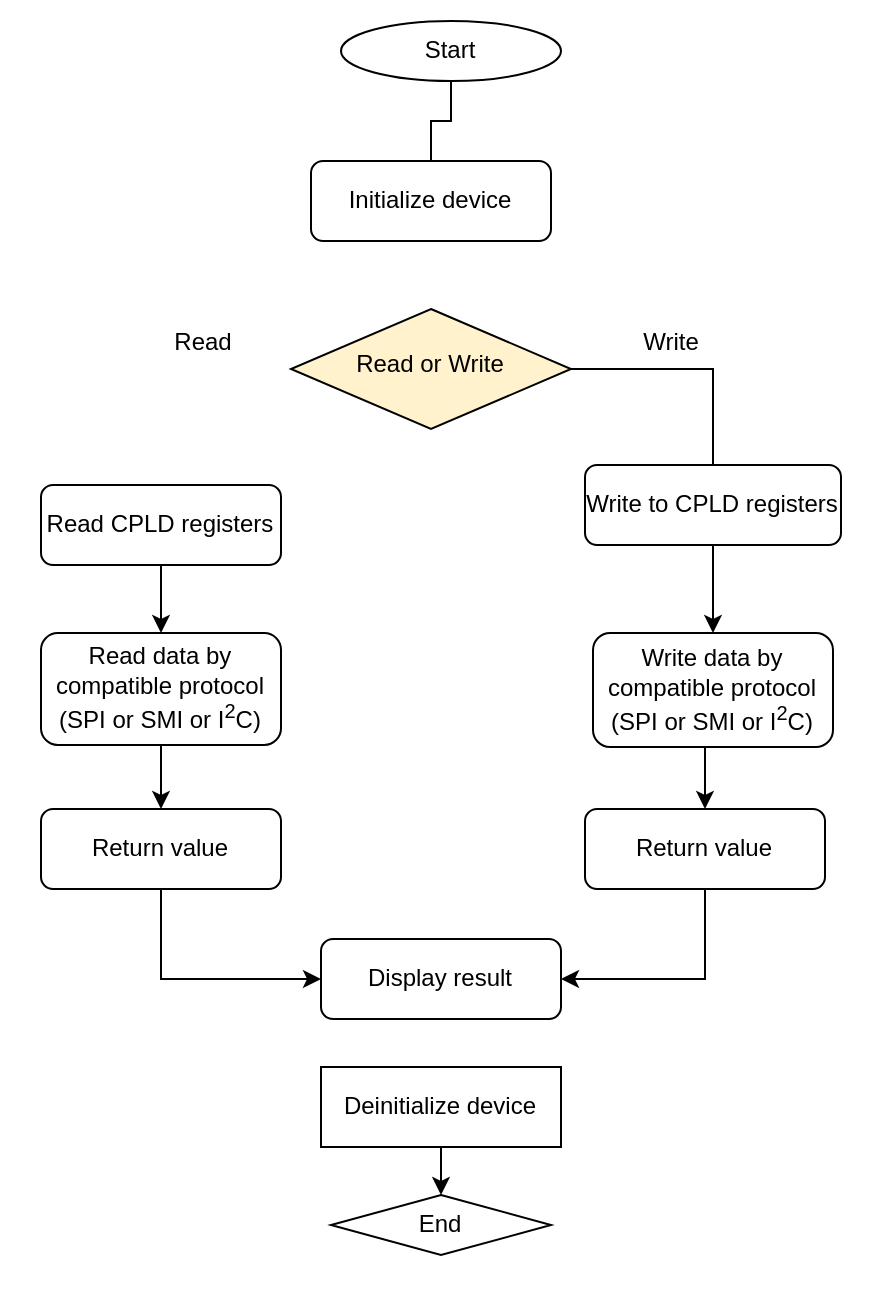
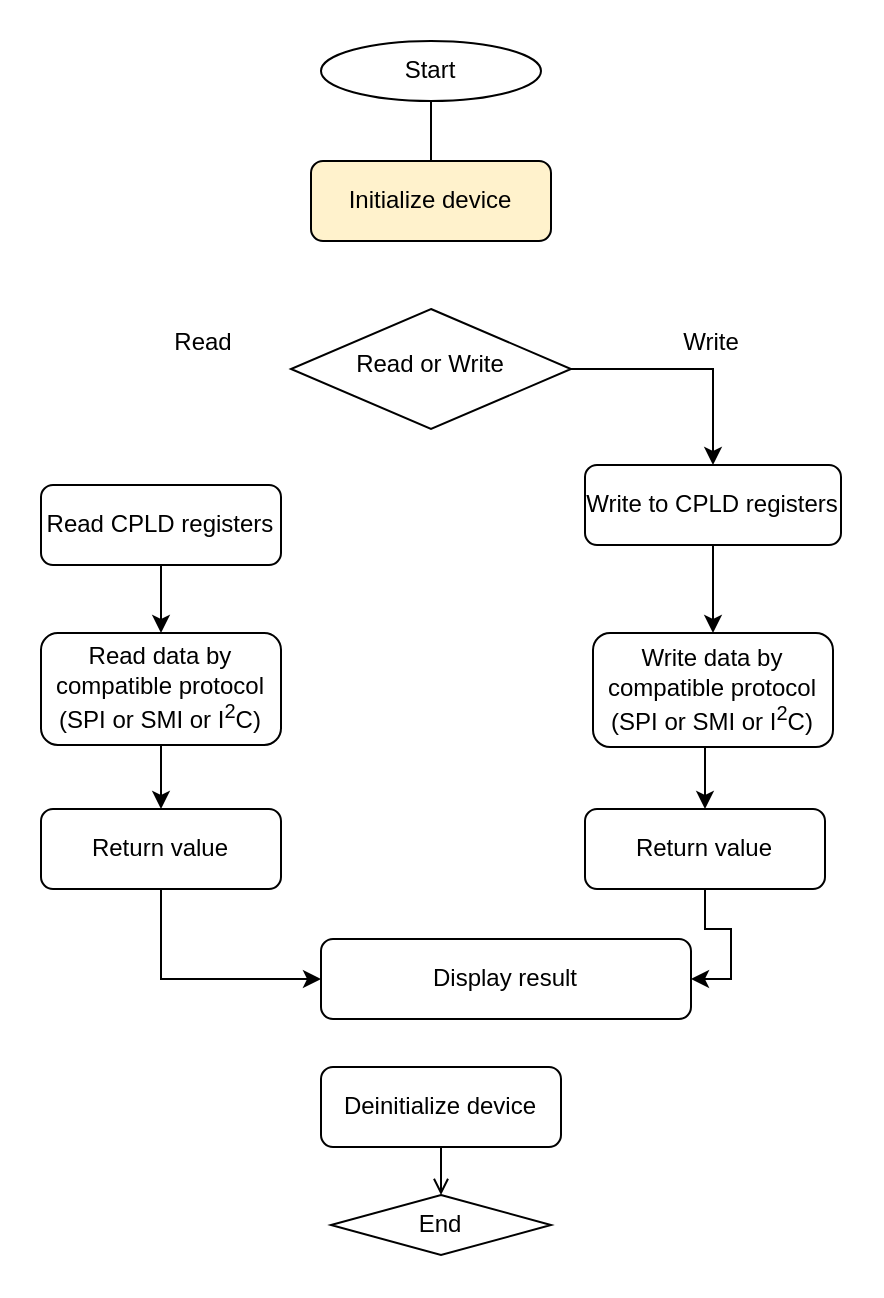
(451, 51) -> (431, 71)
(431, 201) -> (431, 201)
(671, 343) -> (711, 343)
(431, 369) -> (431, 369)
(713, 455) -> (713, 450)
(441, 979) -> (506, 979)
(441, 1107) -> (441, 1107)
(441, 1180) -> (441, 1183)
